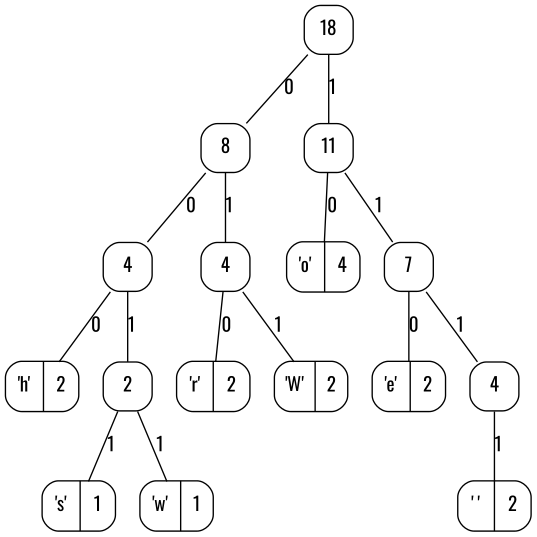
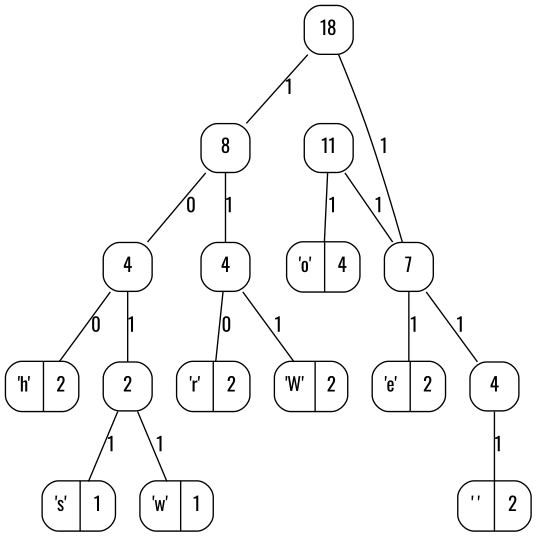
(289, 89) -> (289, 89)
(329, 89) -> (373, 147)
(333, 207) -> (333, 207)
(414, 327) -> (414, 327)
